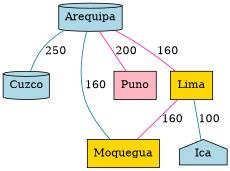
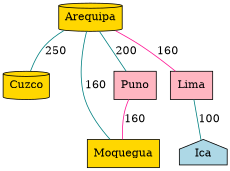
(90, 17) -> (90, 17)
(113, 51) -> (113, 51)
(26, 85) -> (26, 85)
(192, 85) -> (192, 85)
(157, 119) -> (123, 119)
